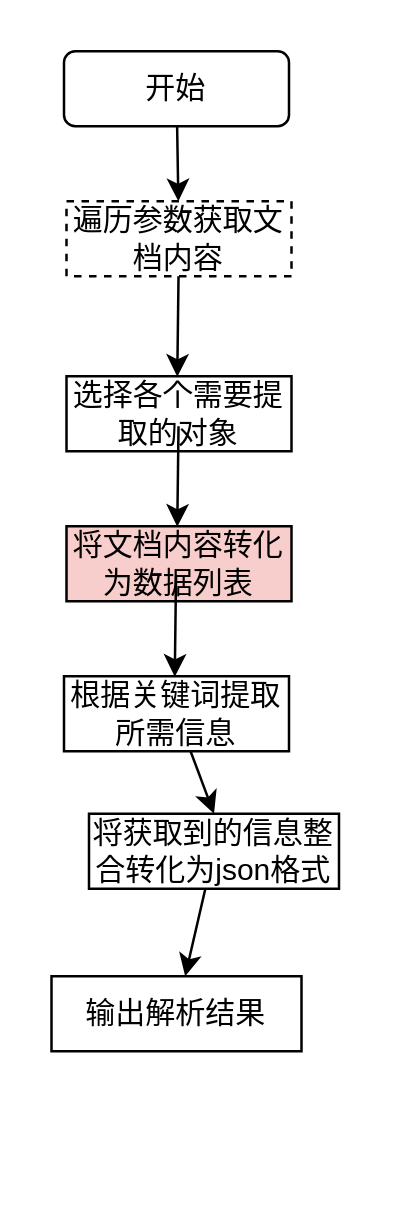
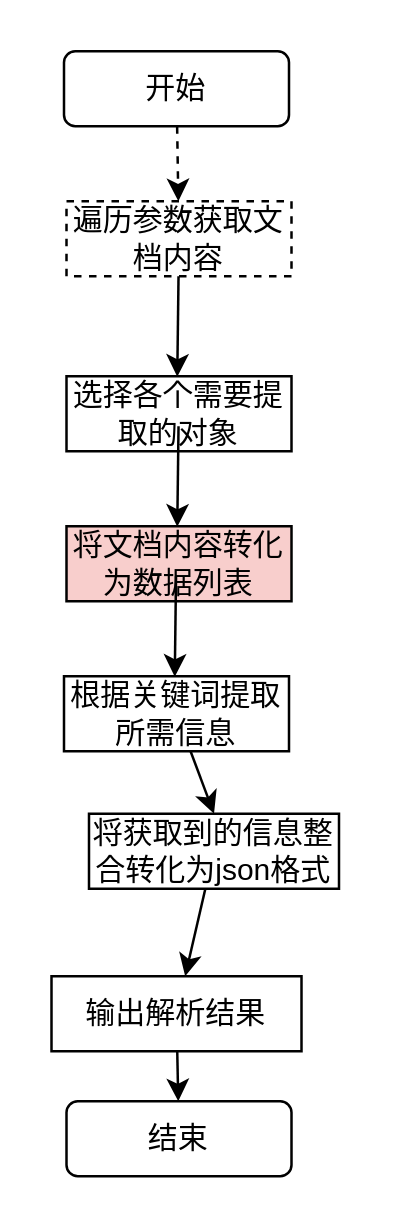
(177, 157) -> (177, 157)
none -> (177, 1068)
none -> (179, 1139)
